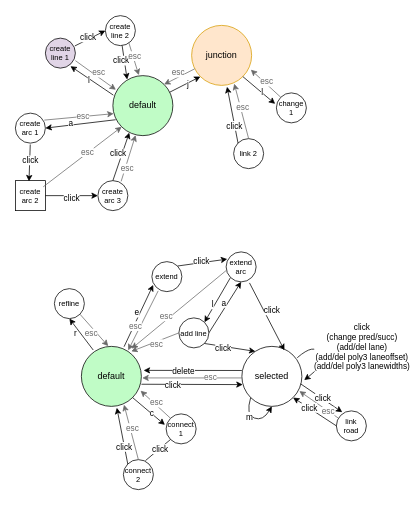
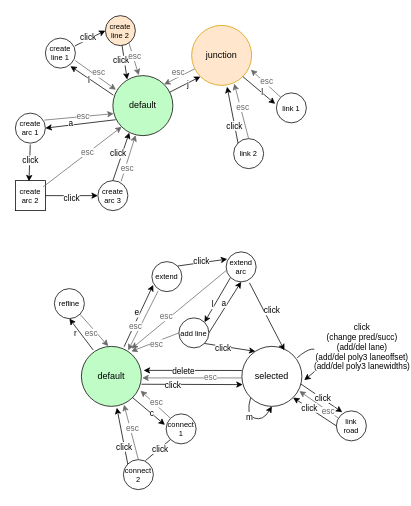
(120, 30) -> (120, 30)
(60, 53) -> (60, 53)
(291, 108) -> (291, 108)
